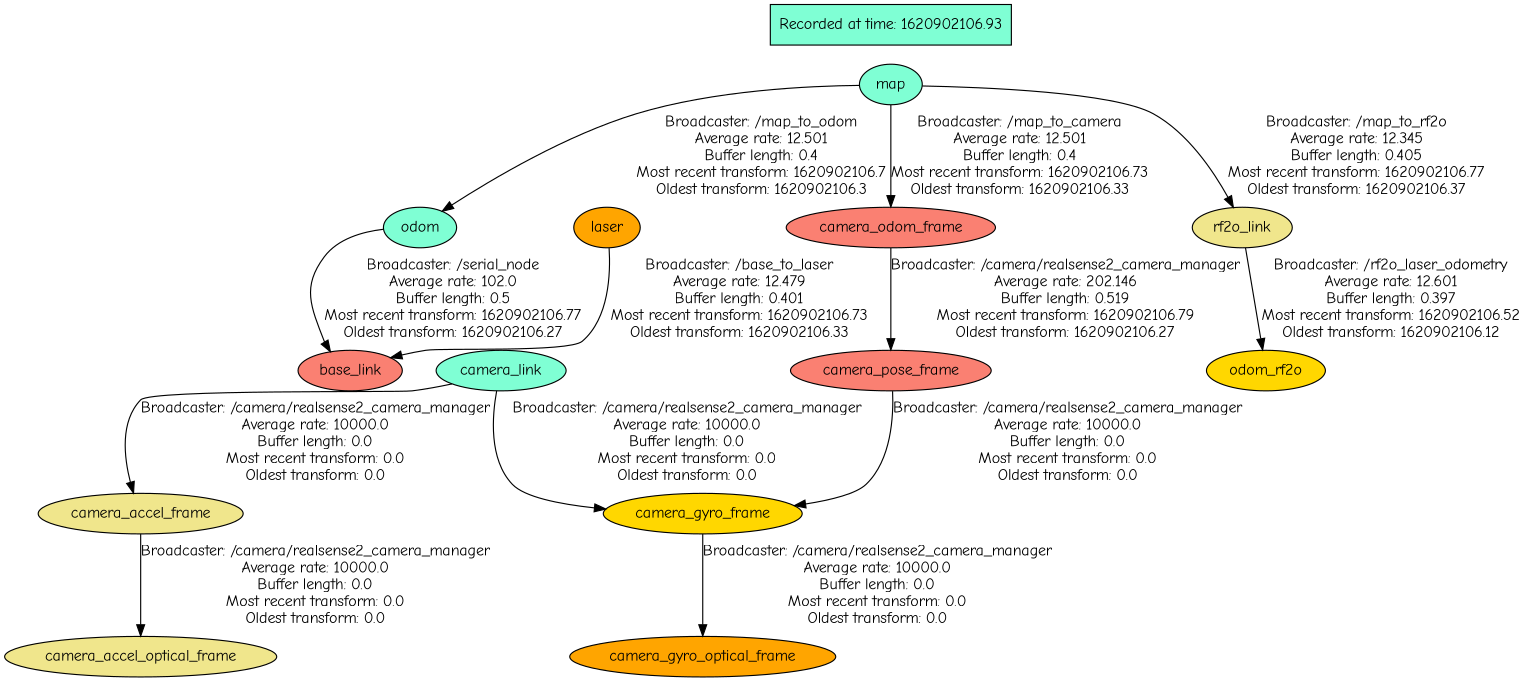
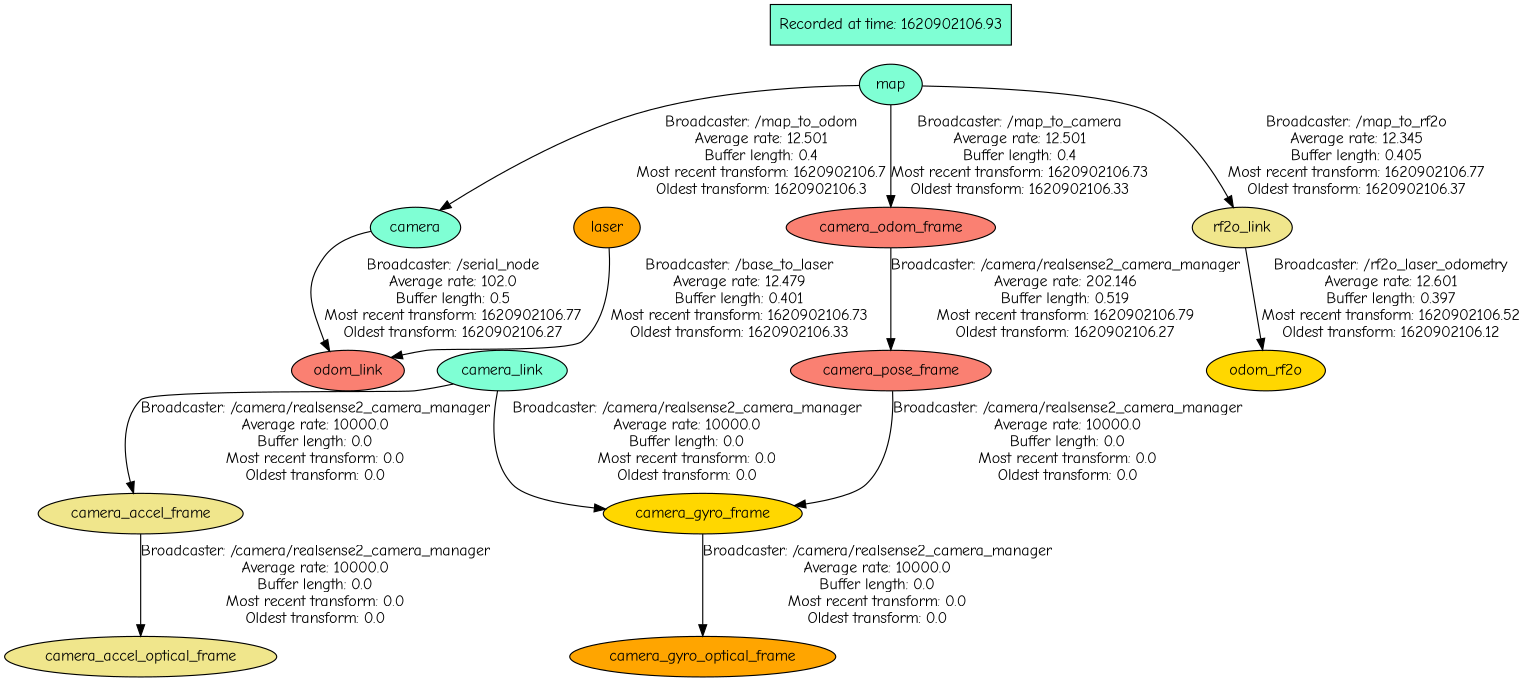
(420, 228) -> (416, 228)
(350, 371) -> (348, 371)
